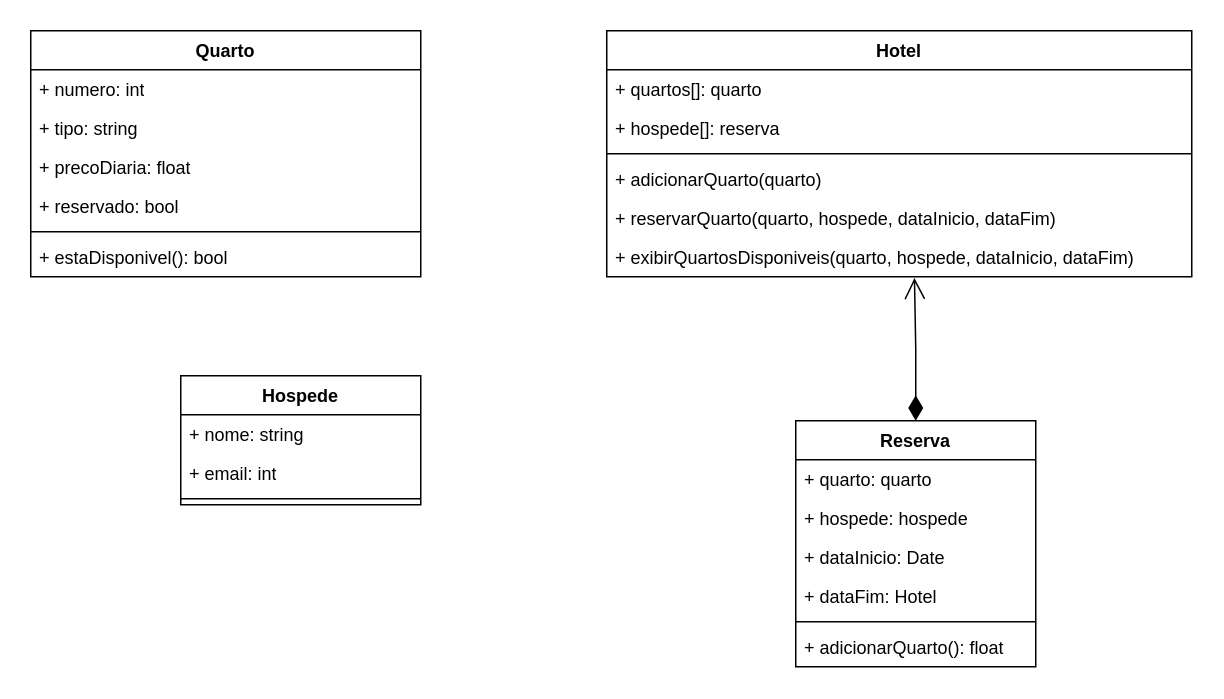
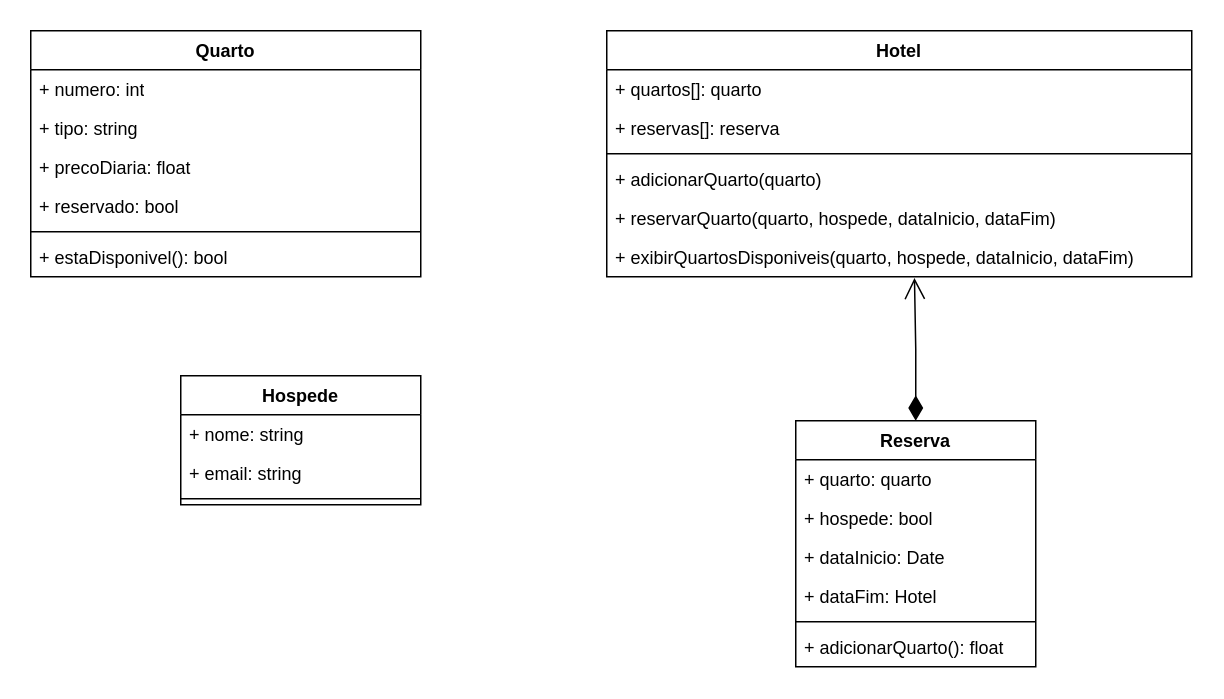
(710, 130) -> (715, 130)
(236, 475) -> (251, 475)
(888, 520) -> (871, 520)
